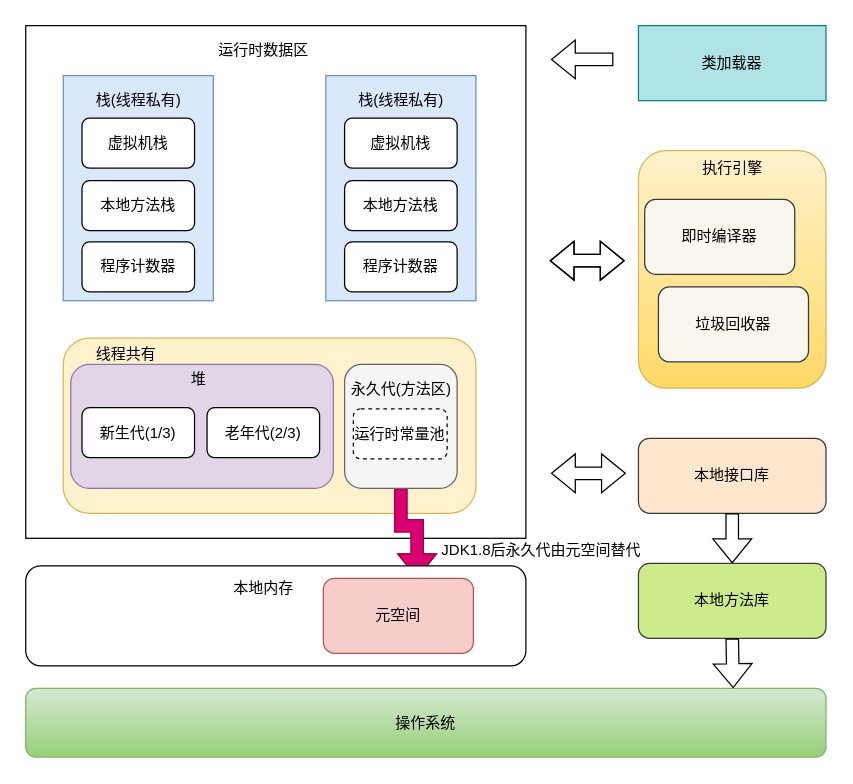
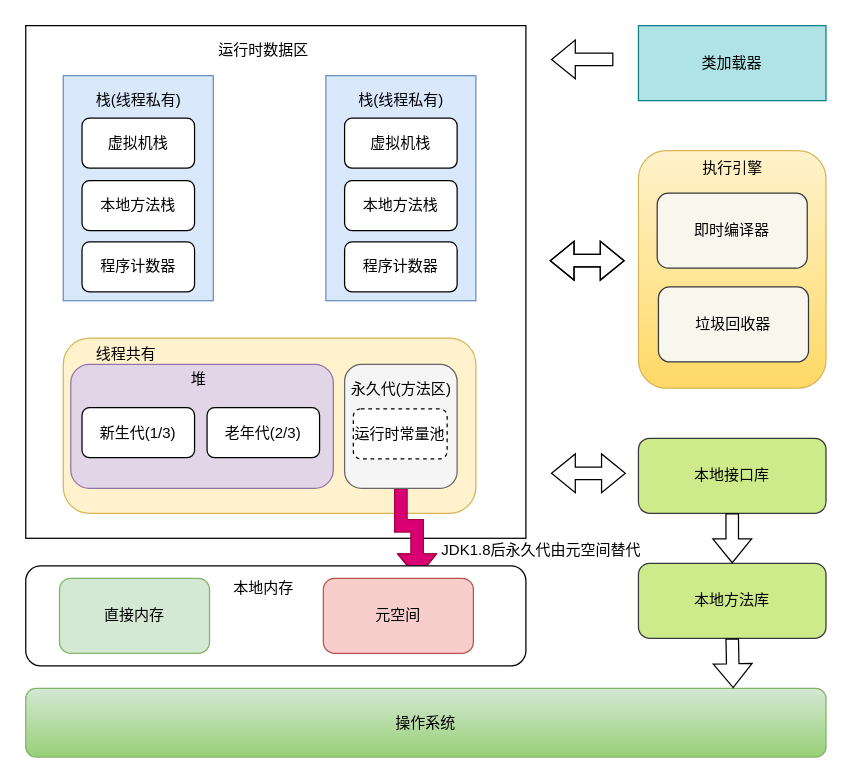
(719, 237) -> (732, 231)
(732, 476) -> (732, 476)
none -> (134, 616)
